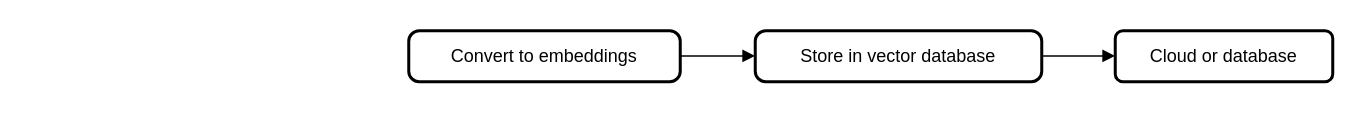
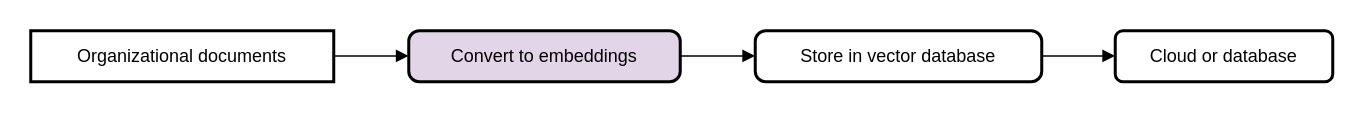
none -> (182, 56)
none -> (366, 56)
(545, 56) -> (545, 56)
